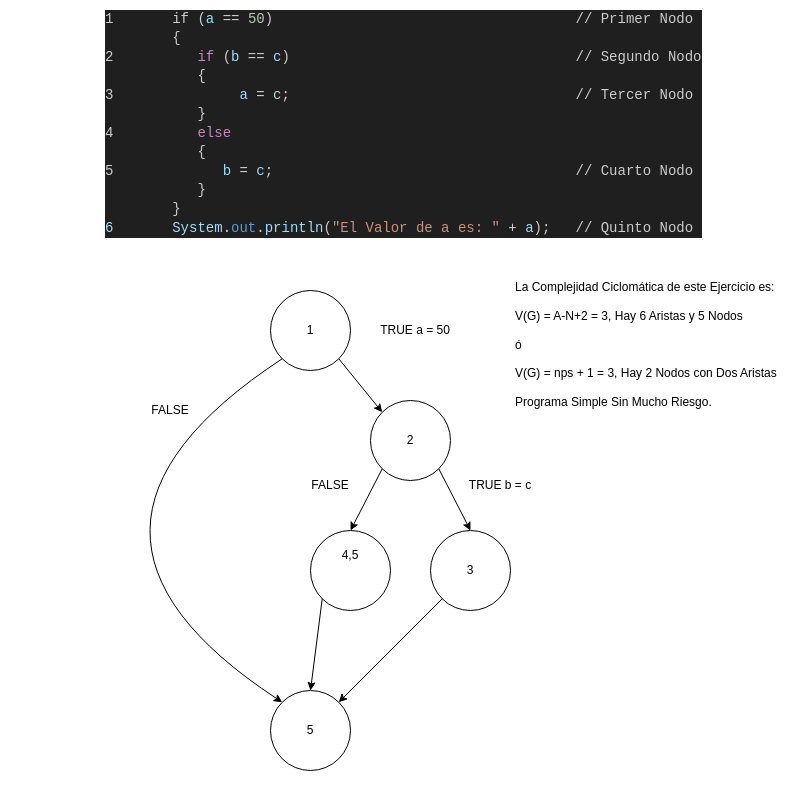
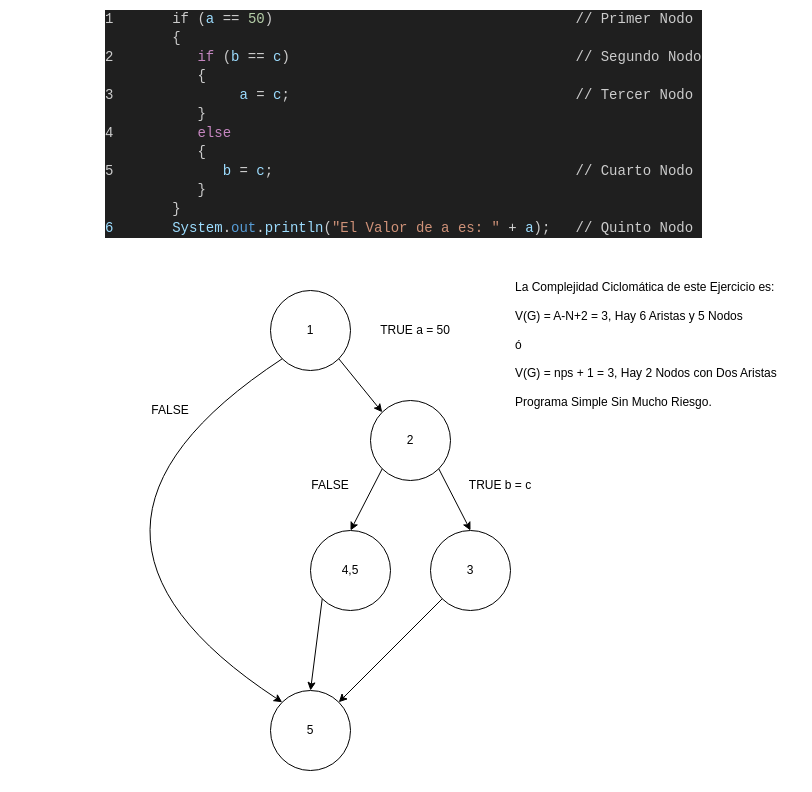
(351, 556) -> (351, 571)
